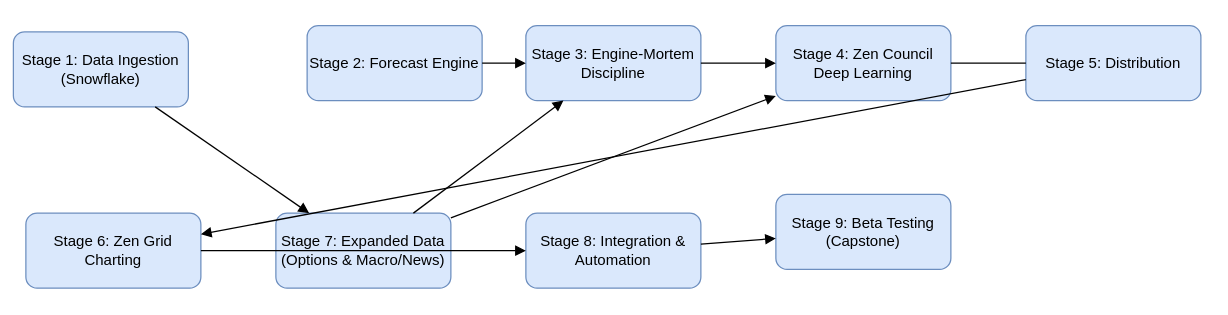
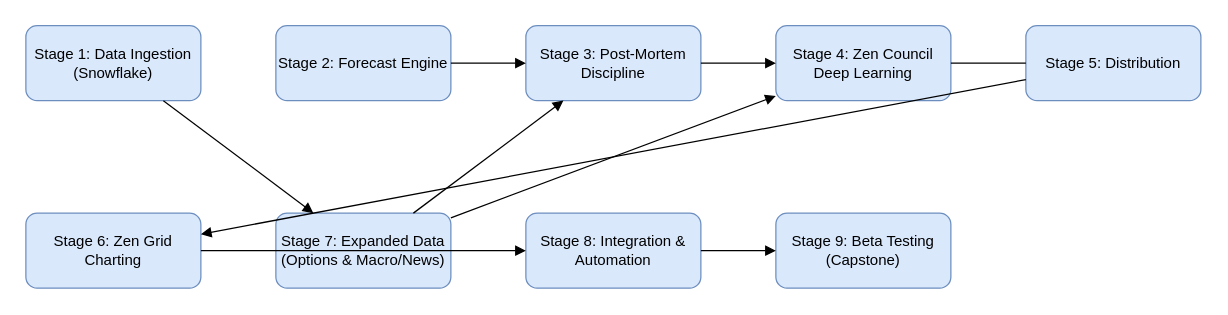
(394, 63) -> (363, 63)
(613, 63) -> (613, 63)
(101, 69) -> (113, 63)
(863, 232) -> (863, 251)
